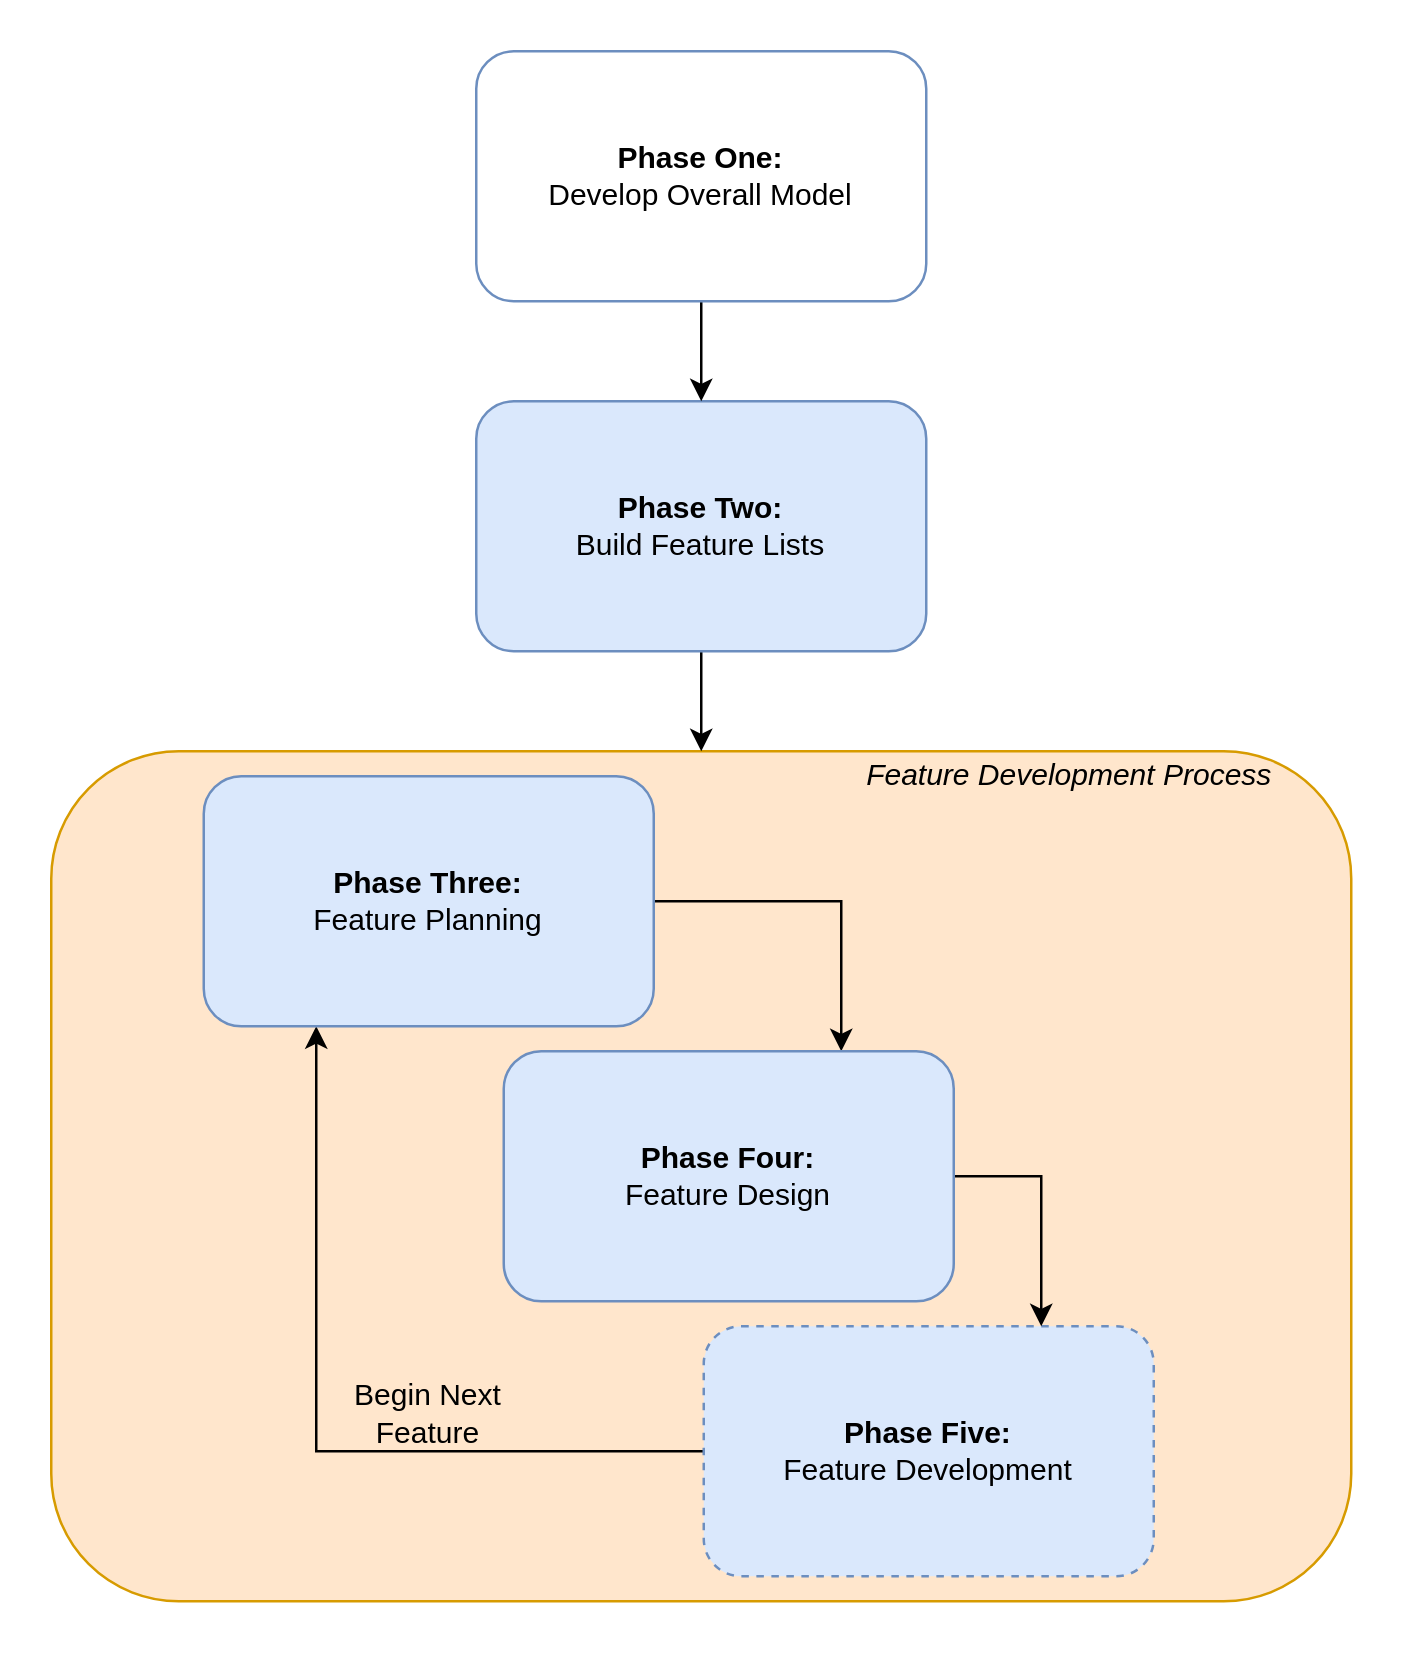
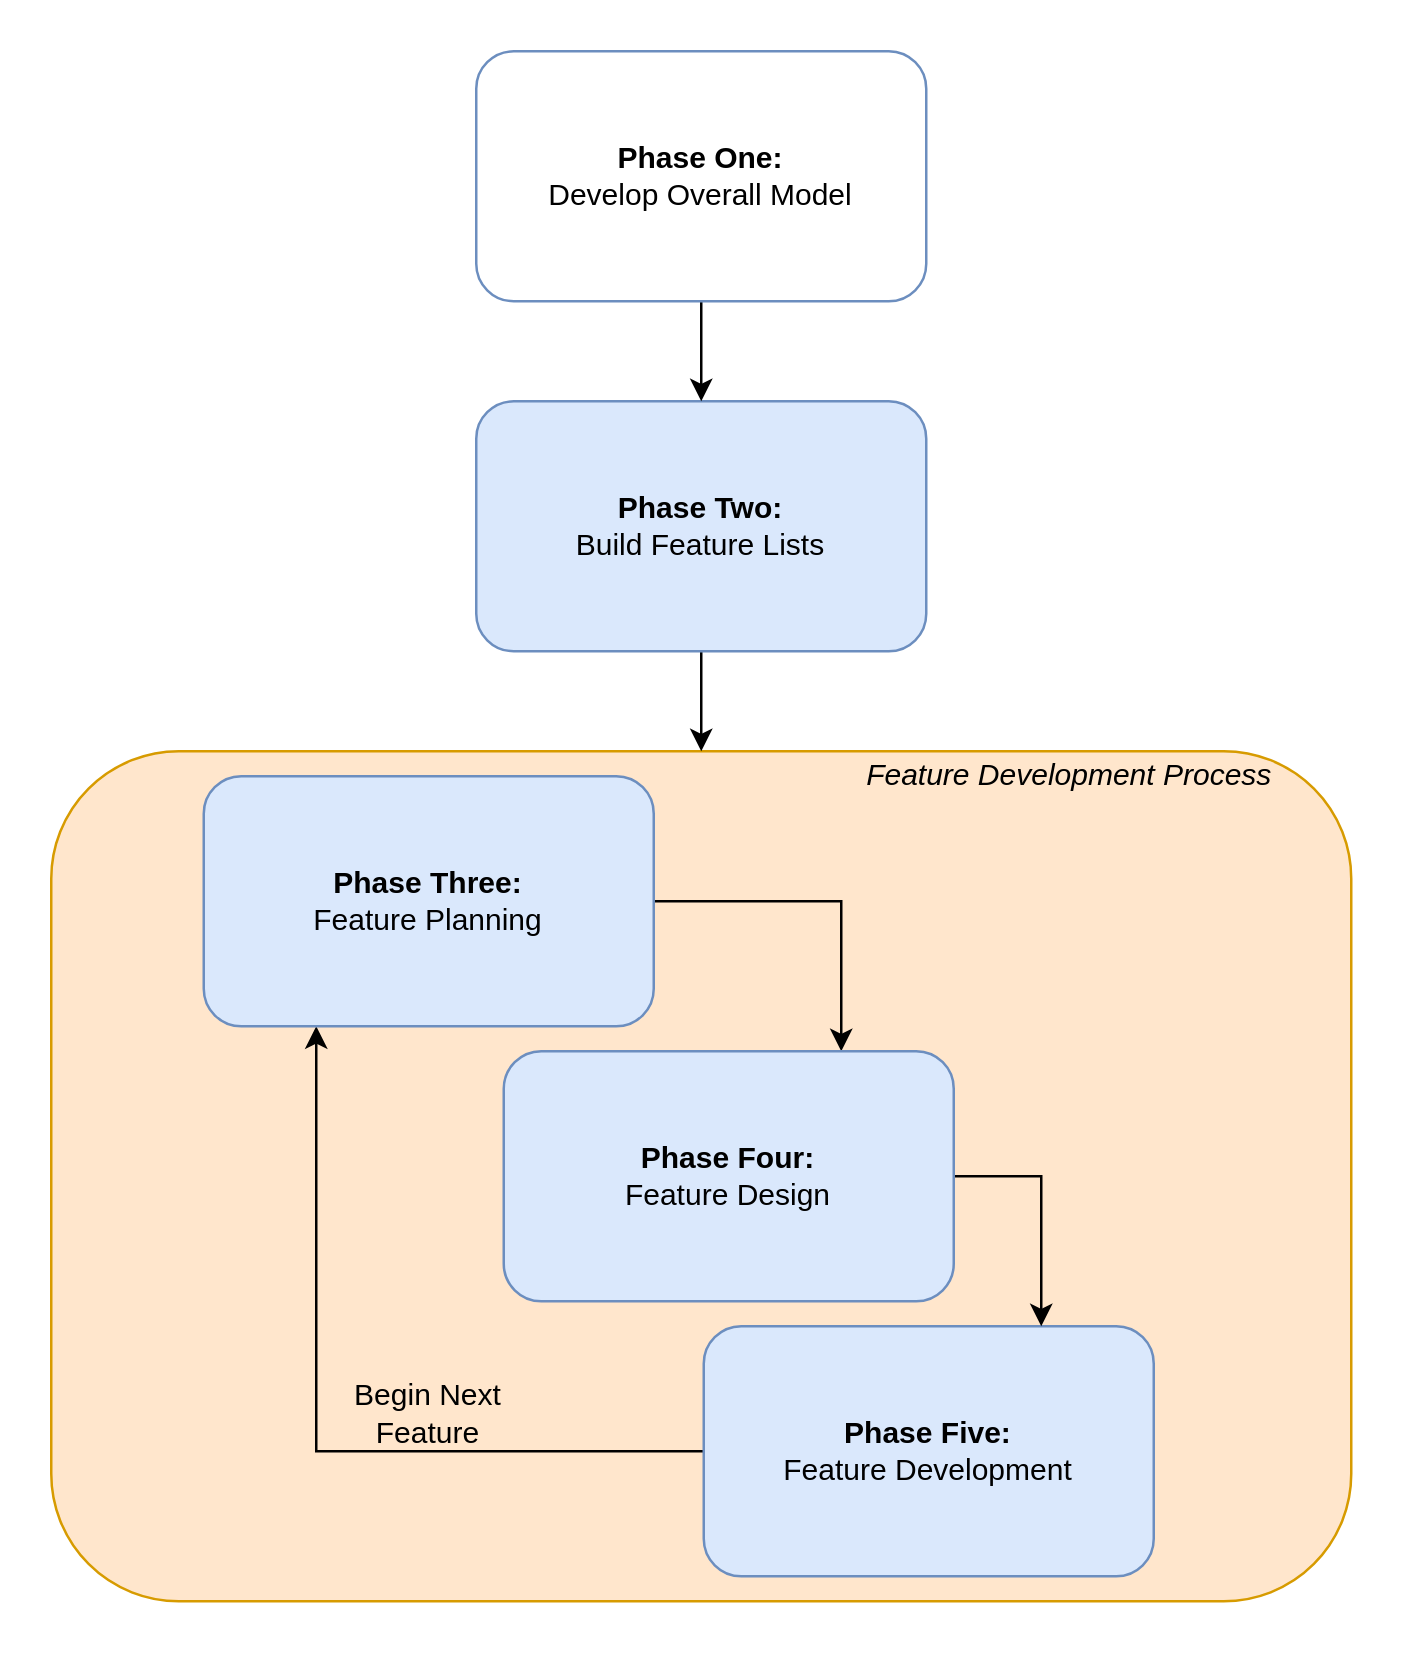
(929, 1451) -> (929, 1451)
